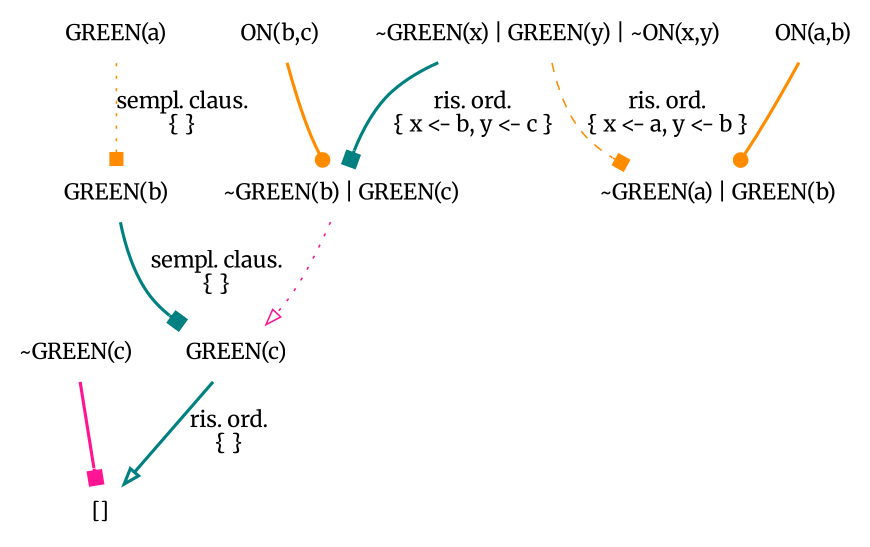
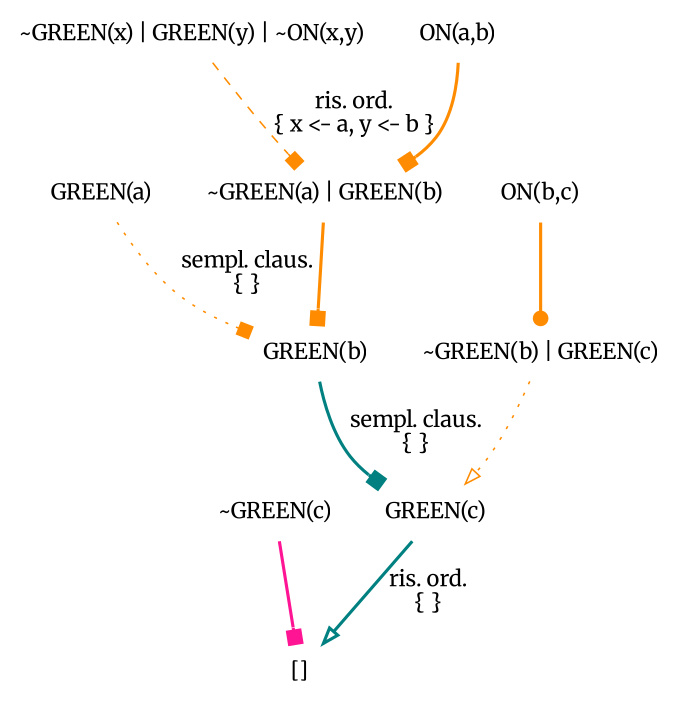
(386, 97) -> none
(773, 109) -> (448, 115)
none -> (321, 266)
(307, 269) -> (506, 429)
